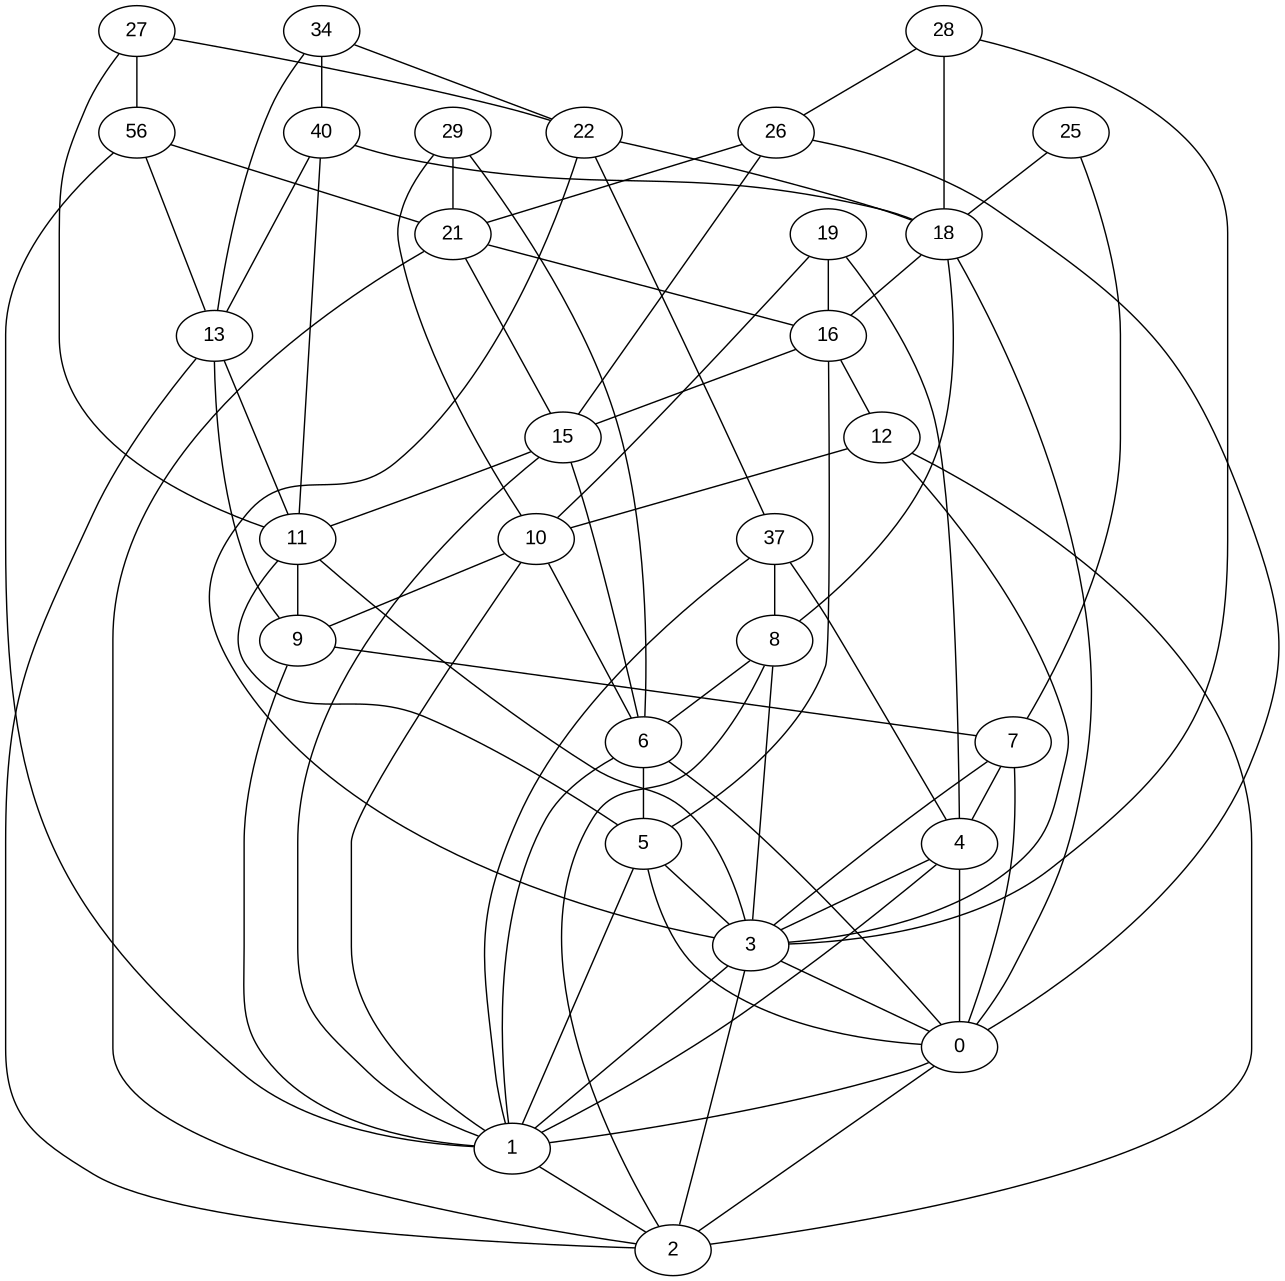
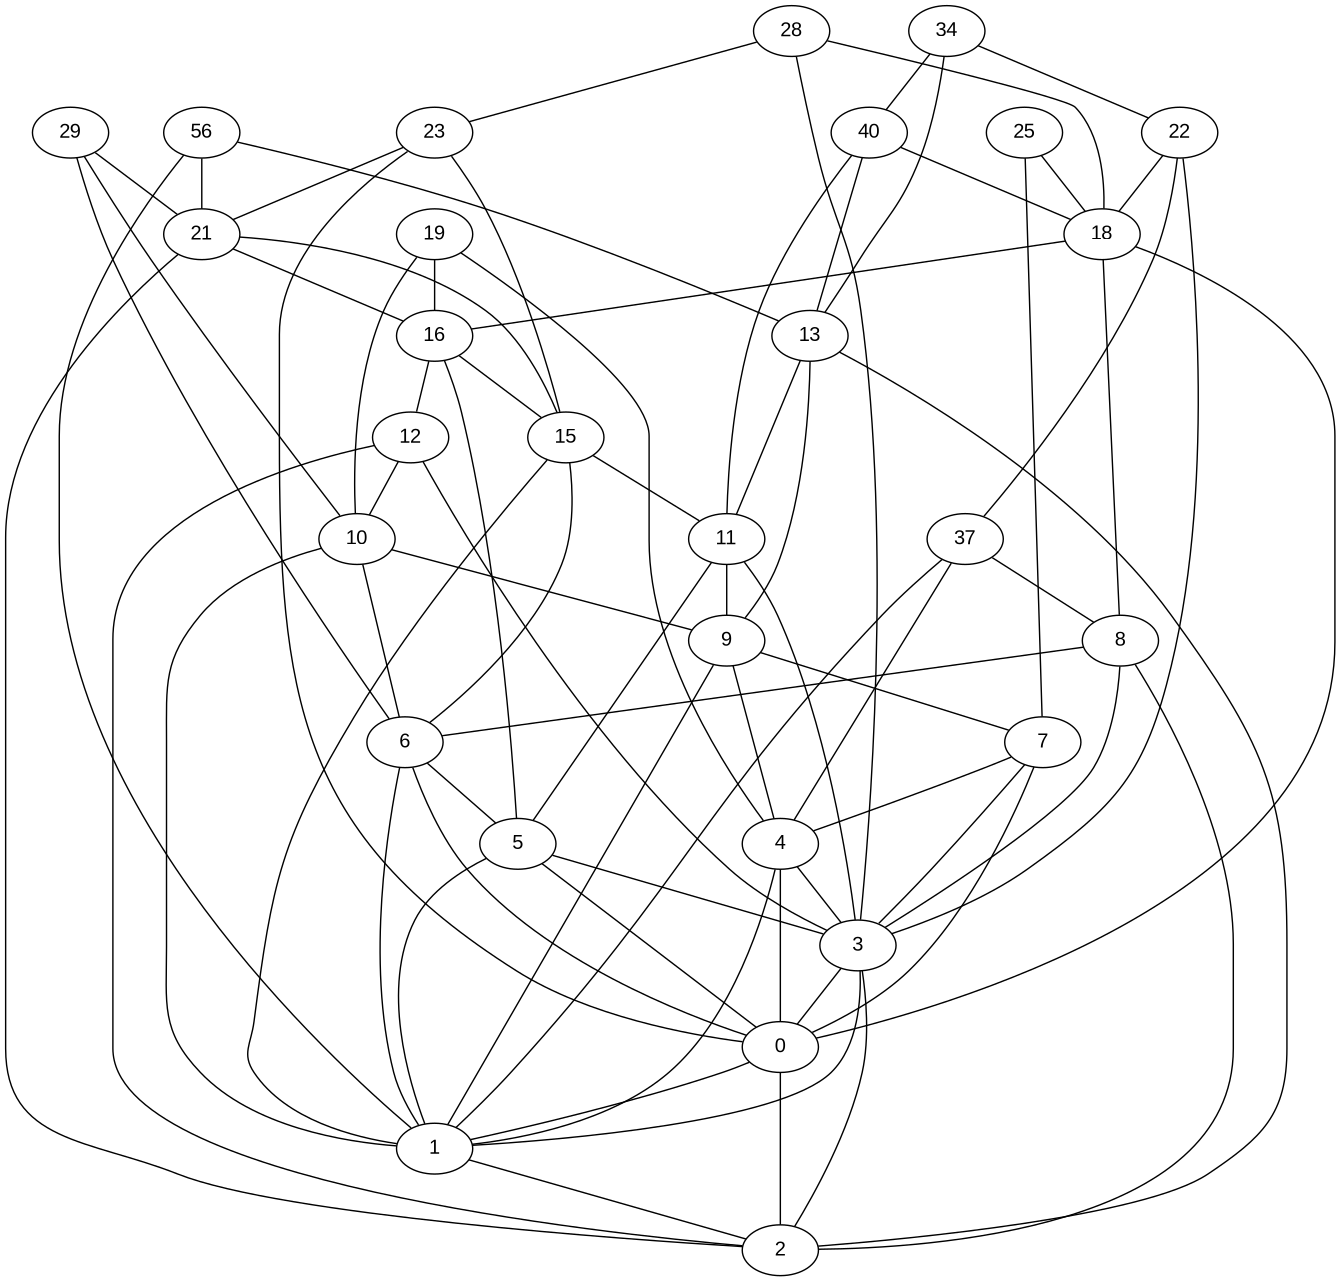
(137, 31) -> none
(776, 133) -> (435, 133)
none -> (754, 742)
